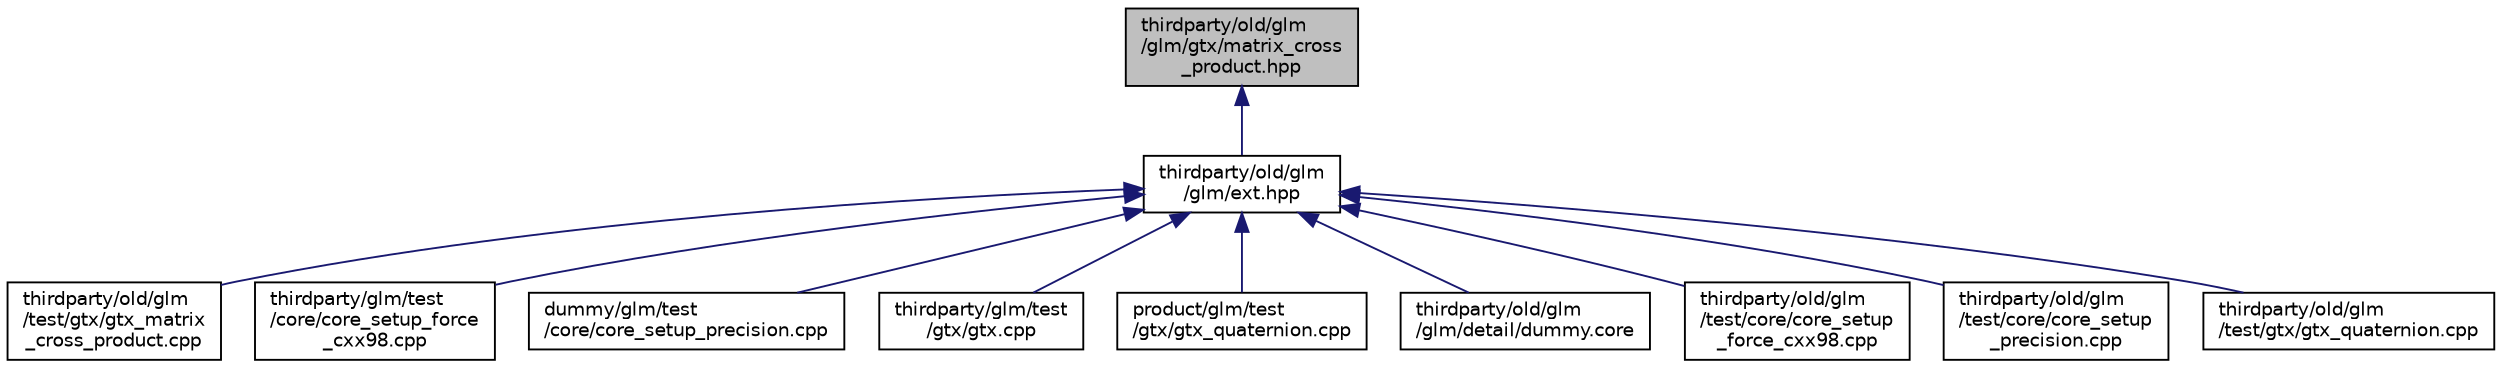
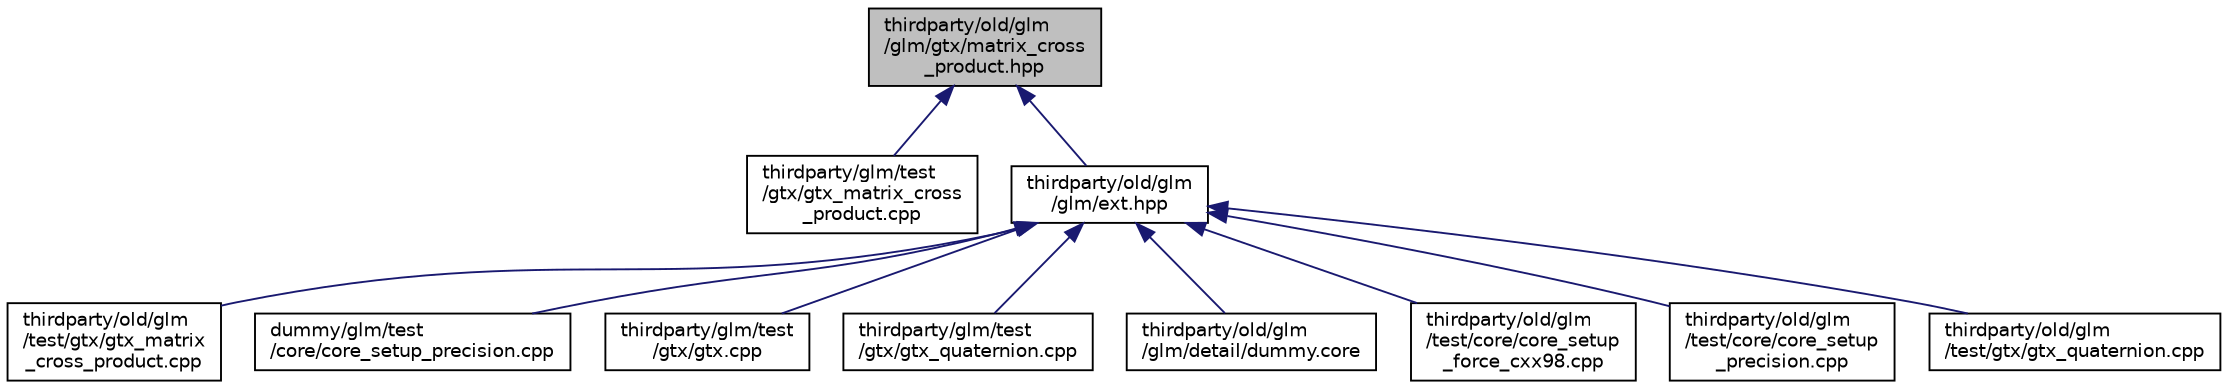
none -> (862, 195)
(375, 321) -> none
(1242, 321) -> (968, 342)
